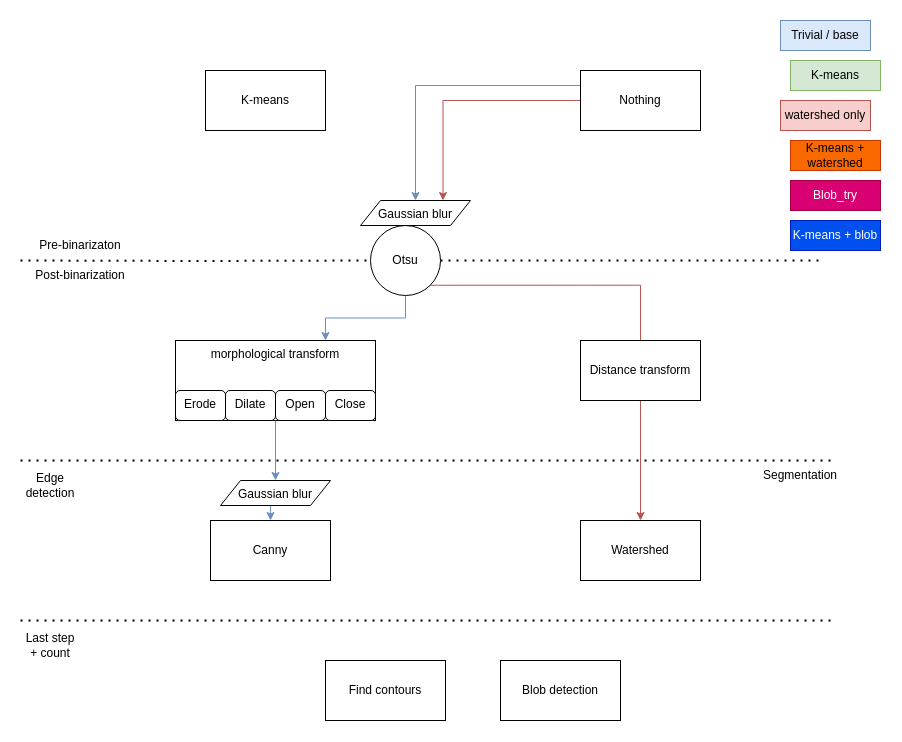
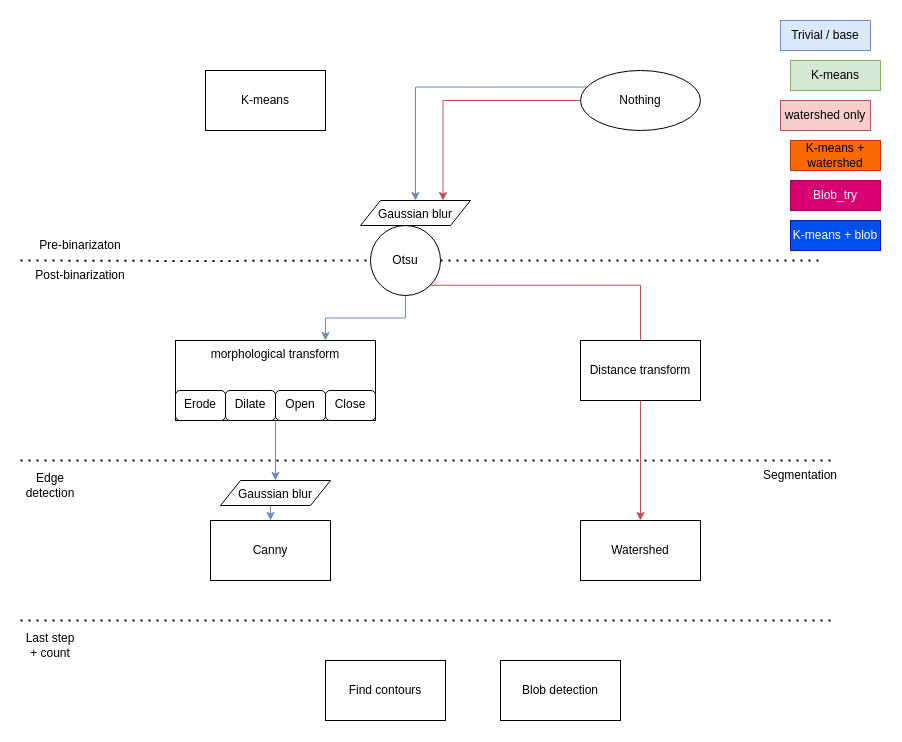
(641, 101) -> (641, 101)
